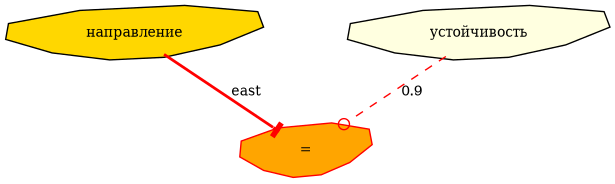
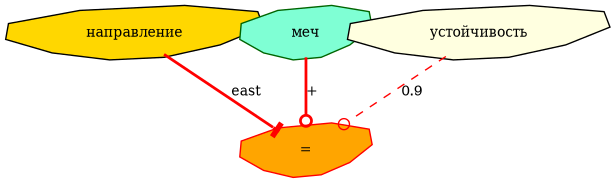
none -> (306, 33)
